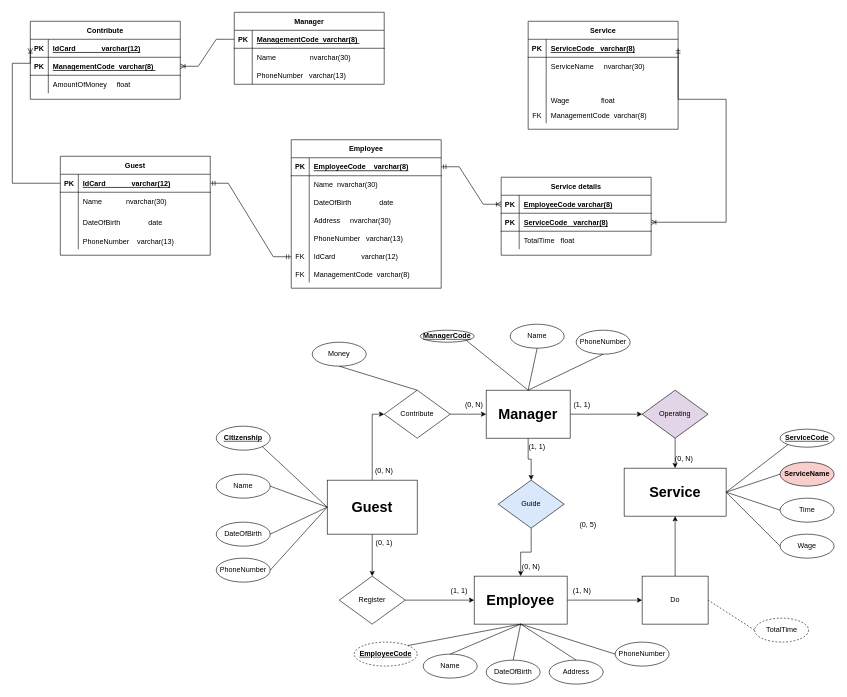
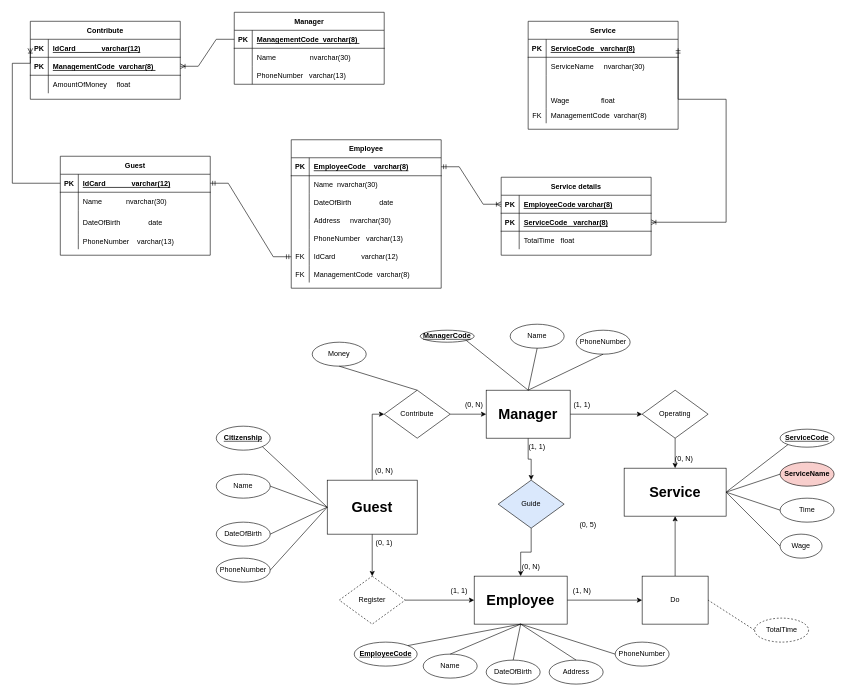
(675, 414) -> (675, 414)
(807, 546) -> (801, 546)
(372, 600) -> (372, 600)
(386, 654) -> (386, 654)
